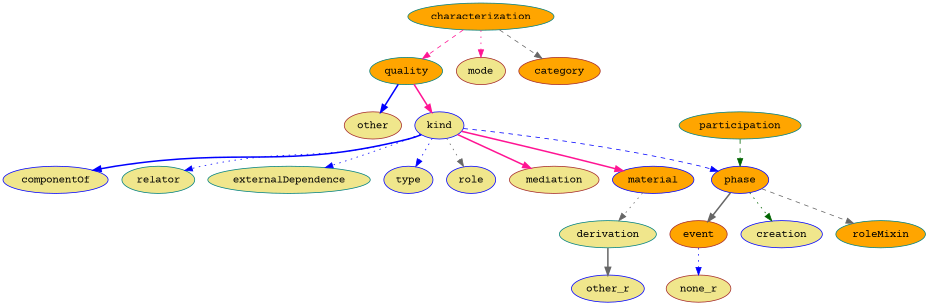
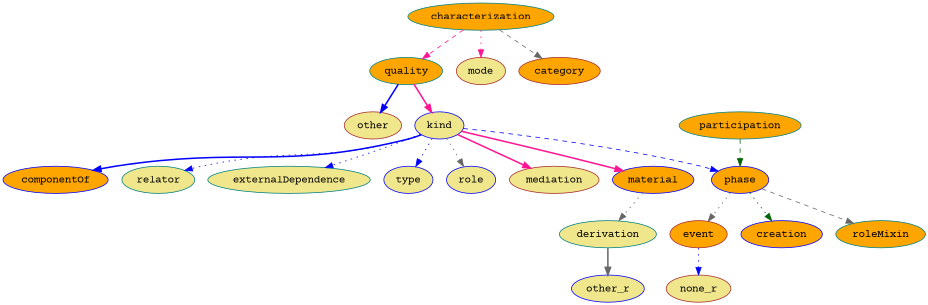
(56, 180) -> (56, 180)
(722, 204) -> (722, 204)
(782, 234) -> (782, 234)
